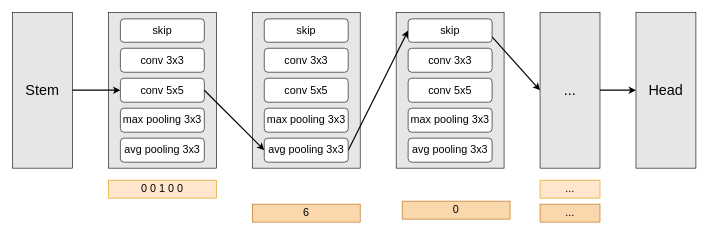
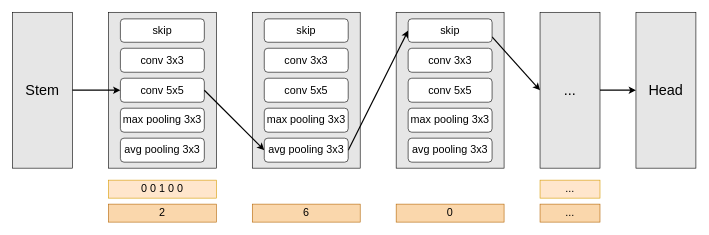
(456, 210) -> (450, 213)
none -> (162, 213)
